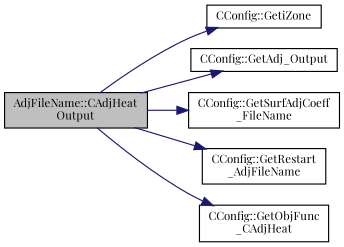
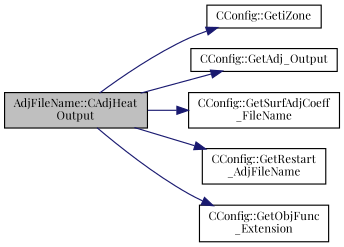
(264, 223) -> (264, 223)
